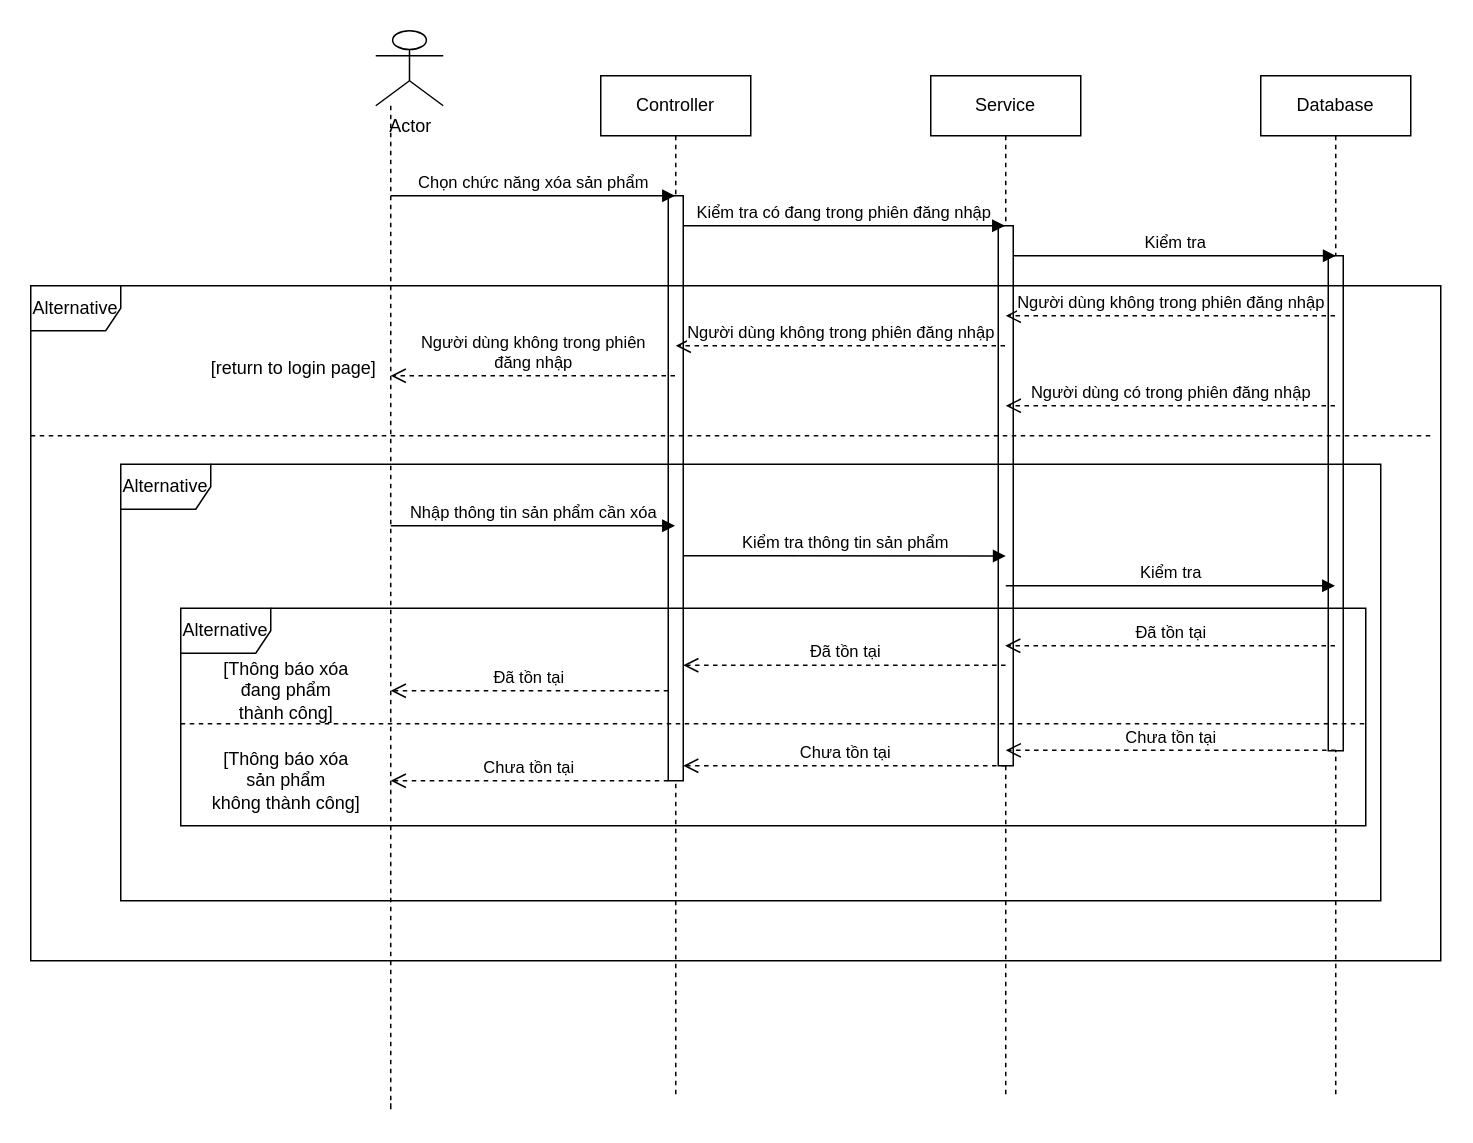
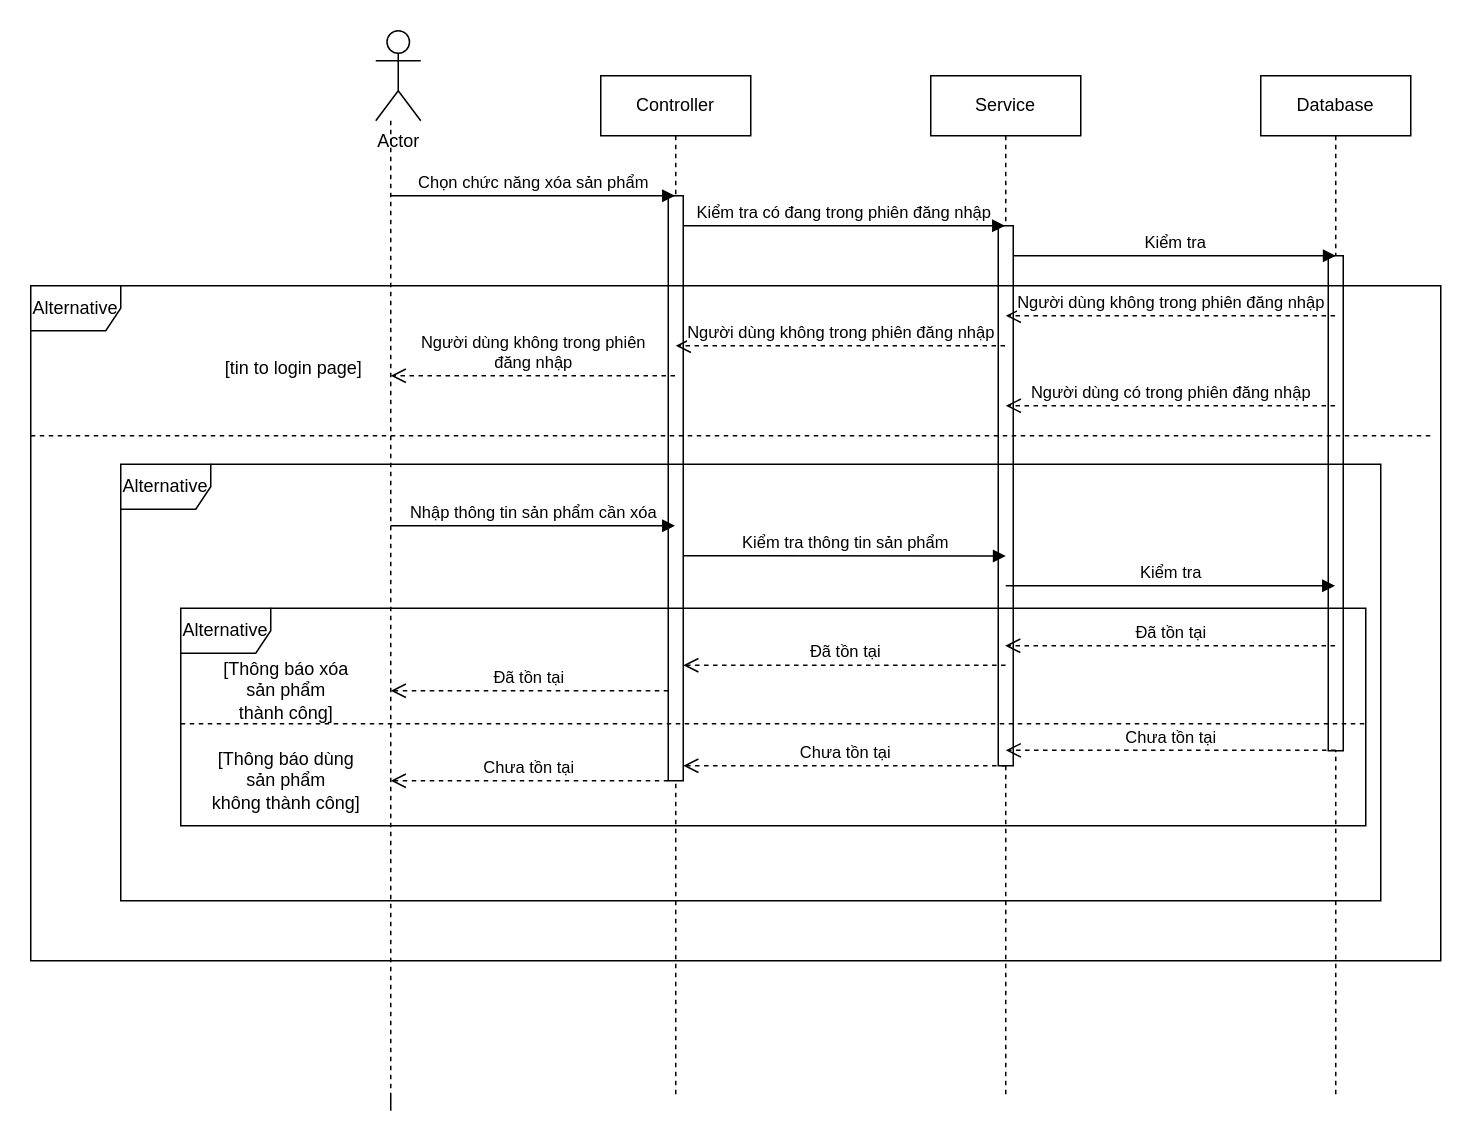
(410, 68) -> (398, 76)
(294, 368) -> (294, 368)
(287, 691) -> (287, 691)
(287, 781) -> (287, 781)
